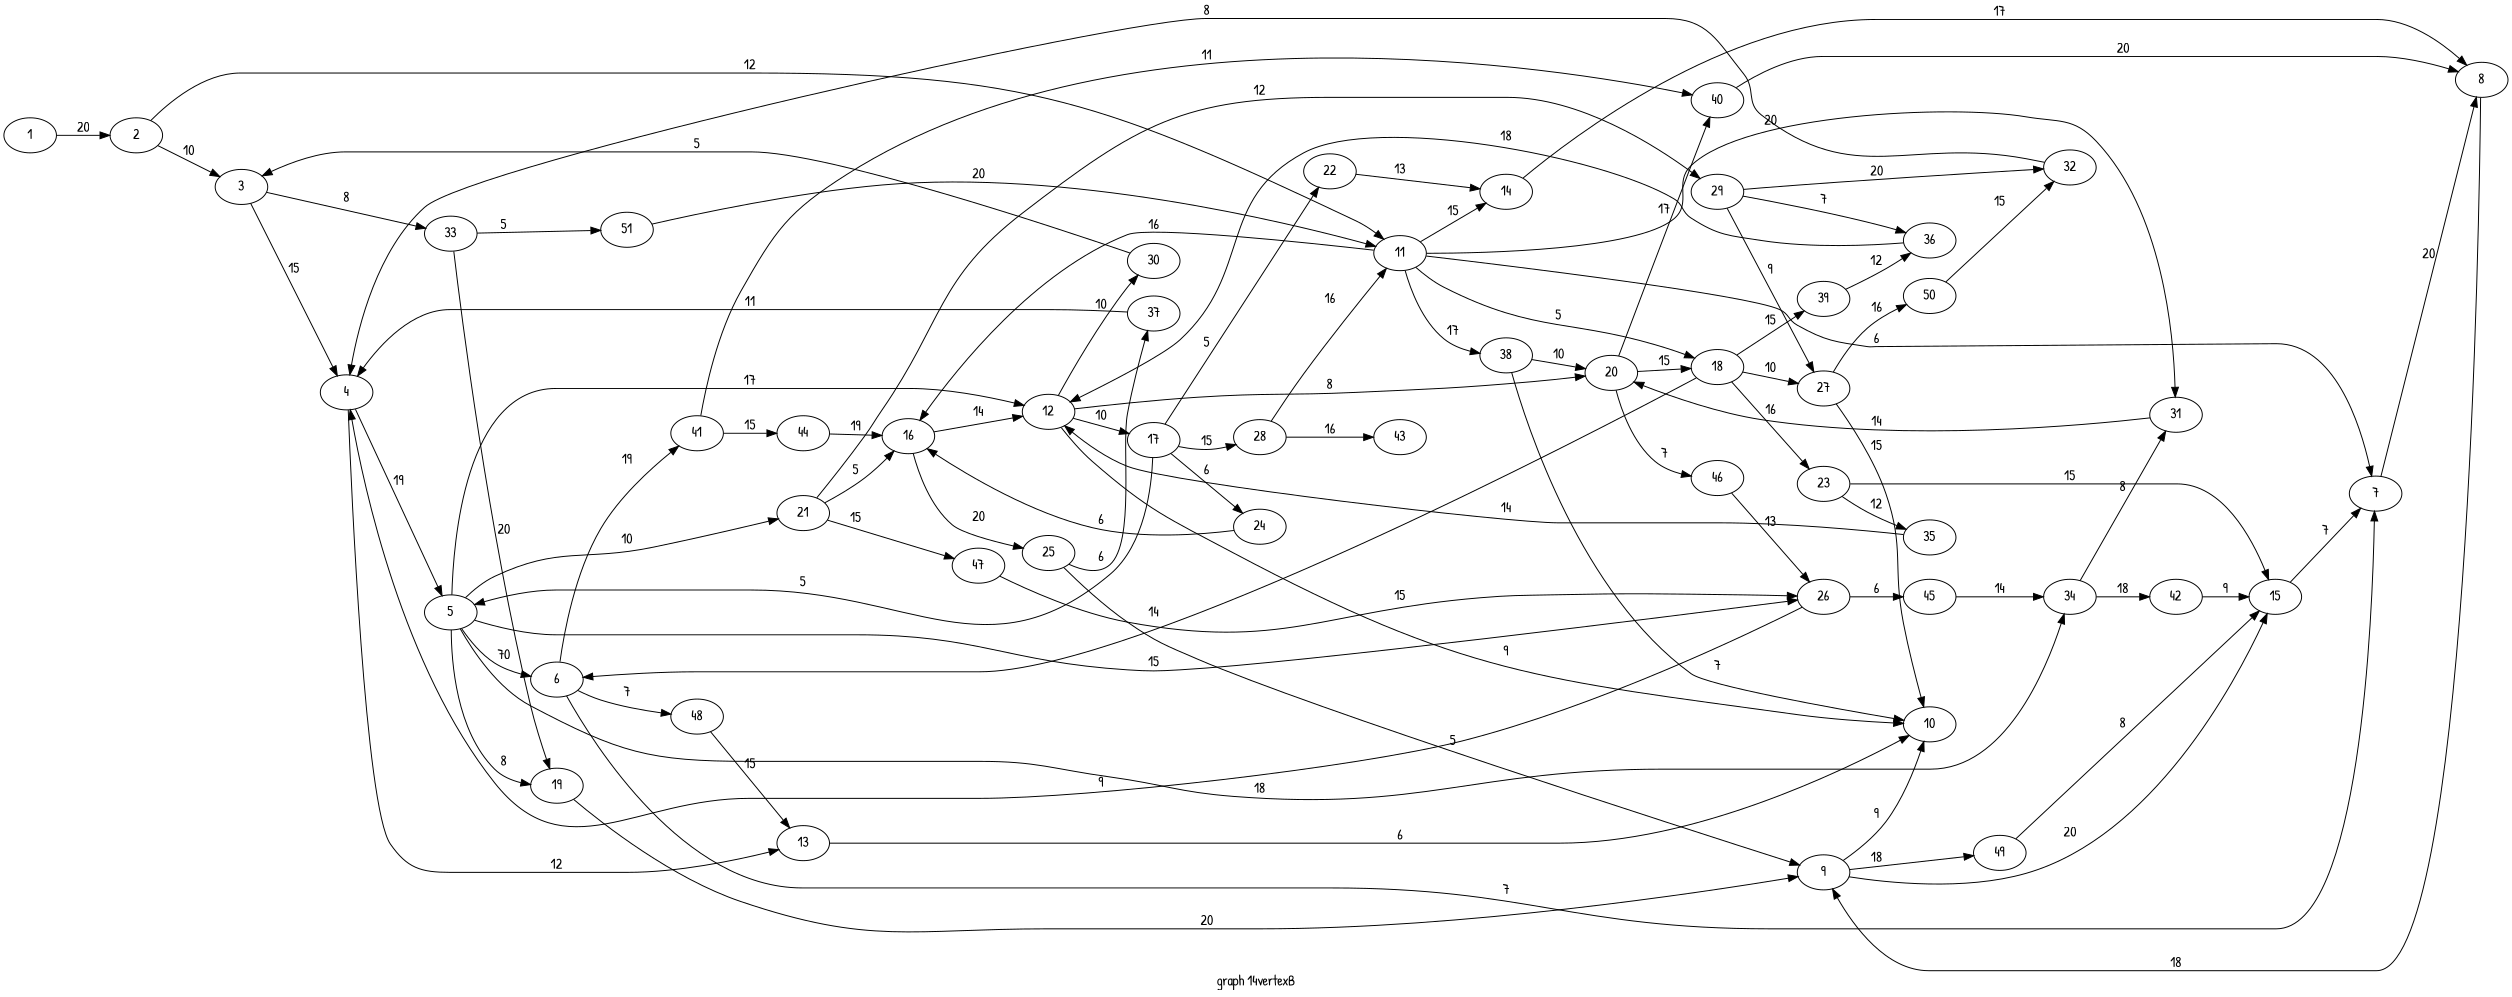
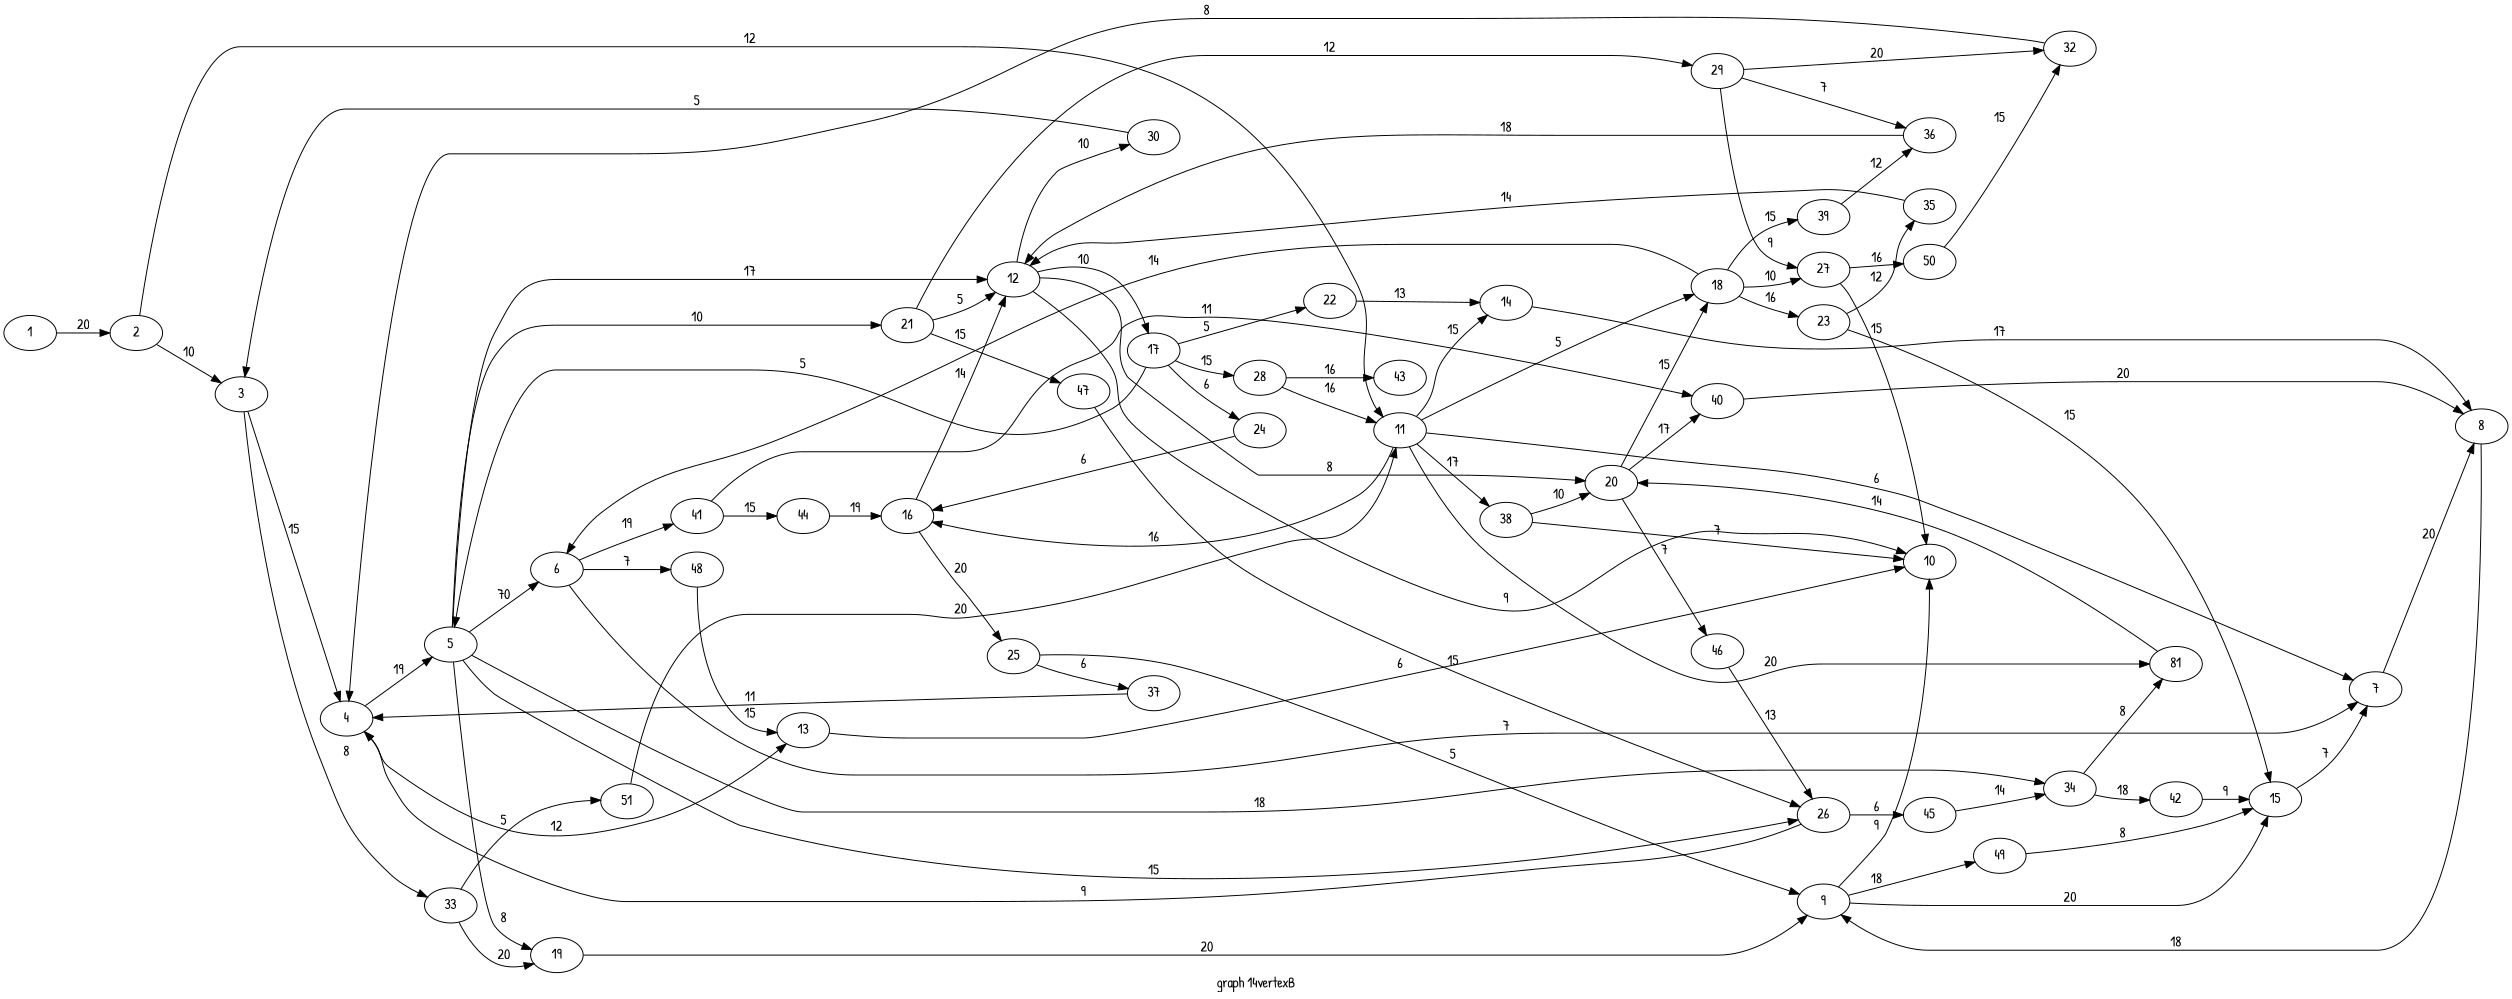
(2176, 415) -> (2176, 664)
(858, 483) -> (961, 311)
